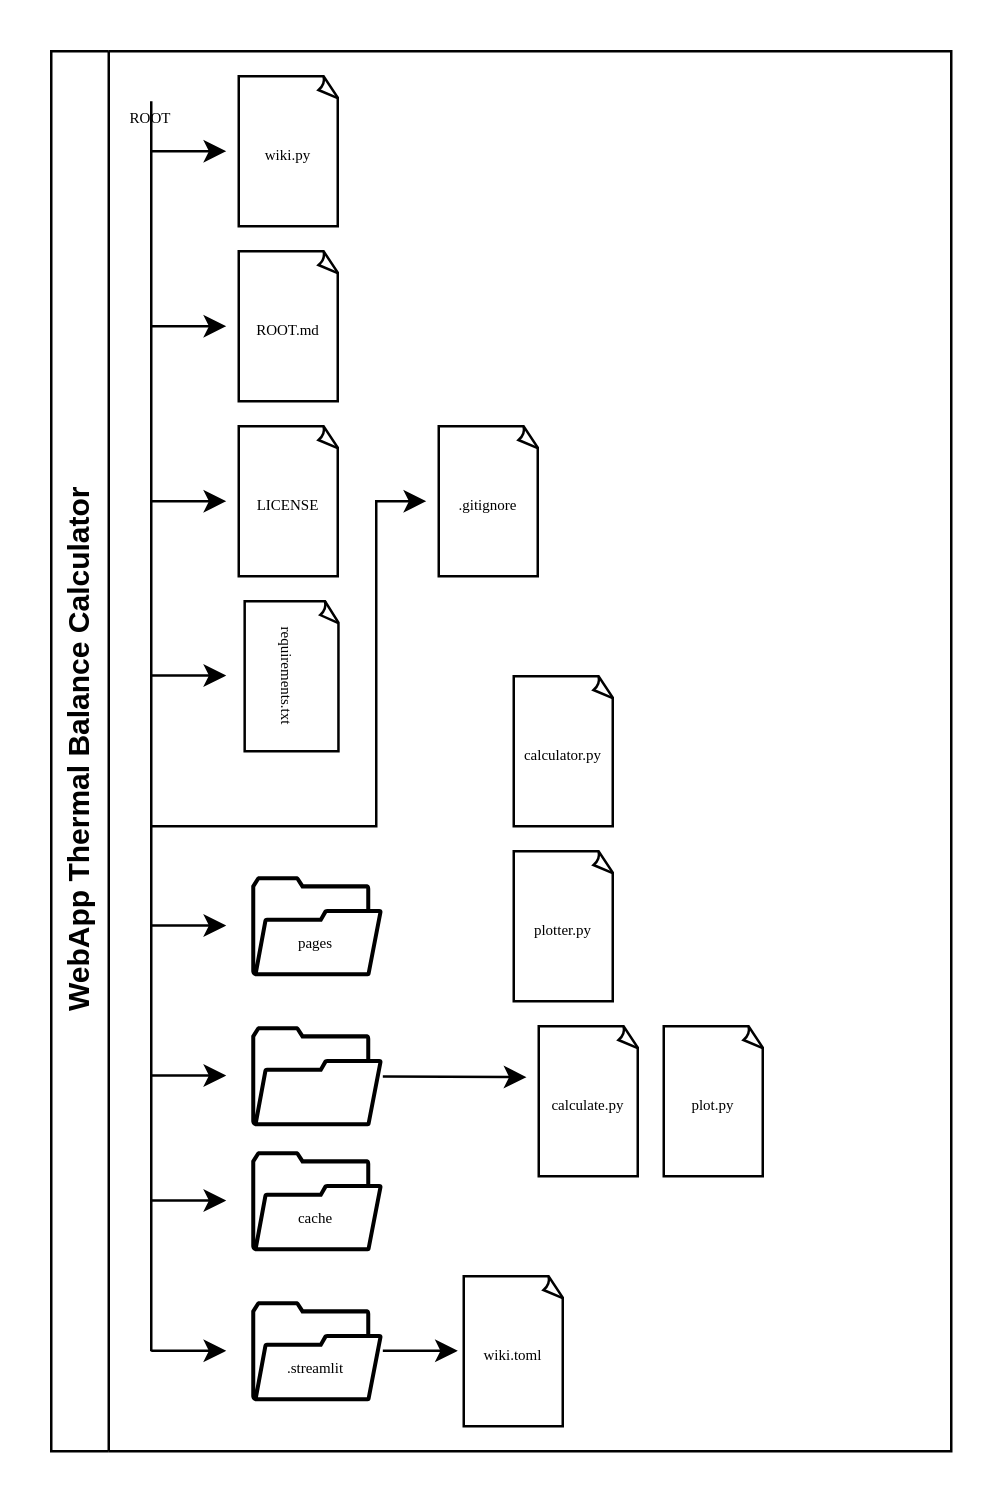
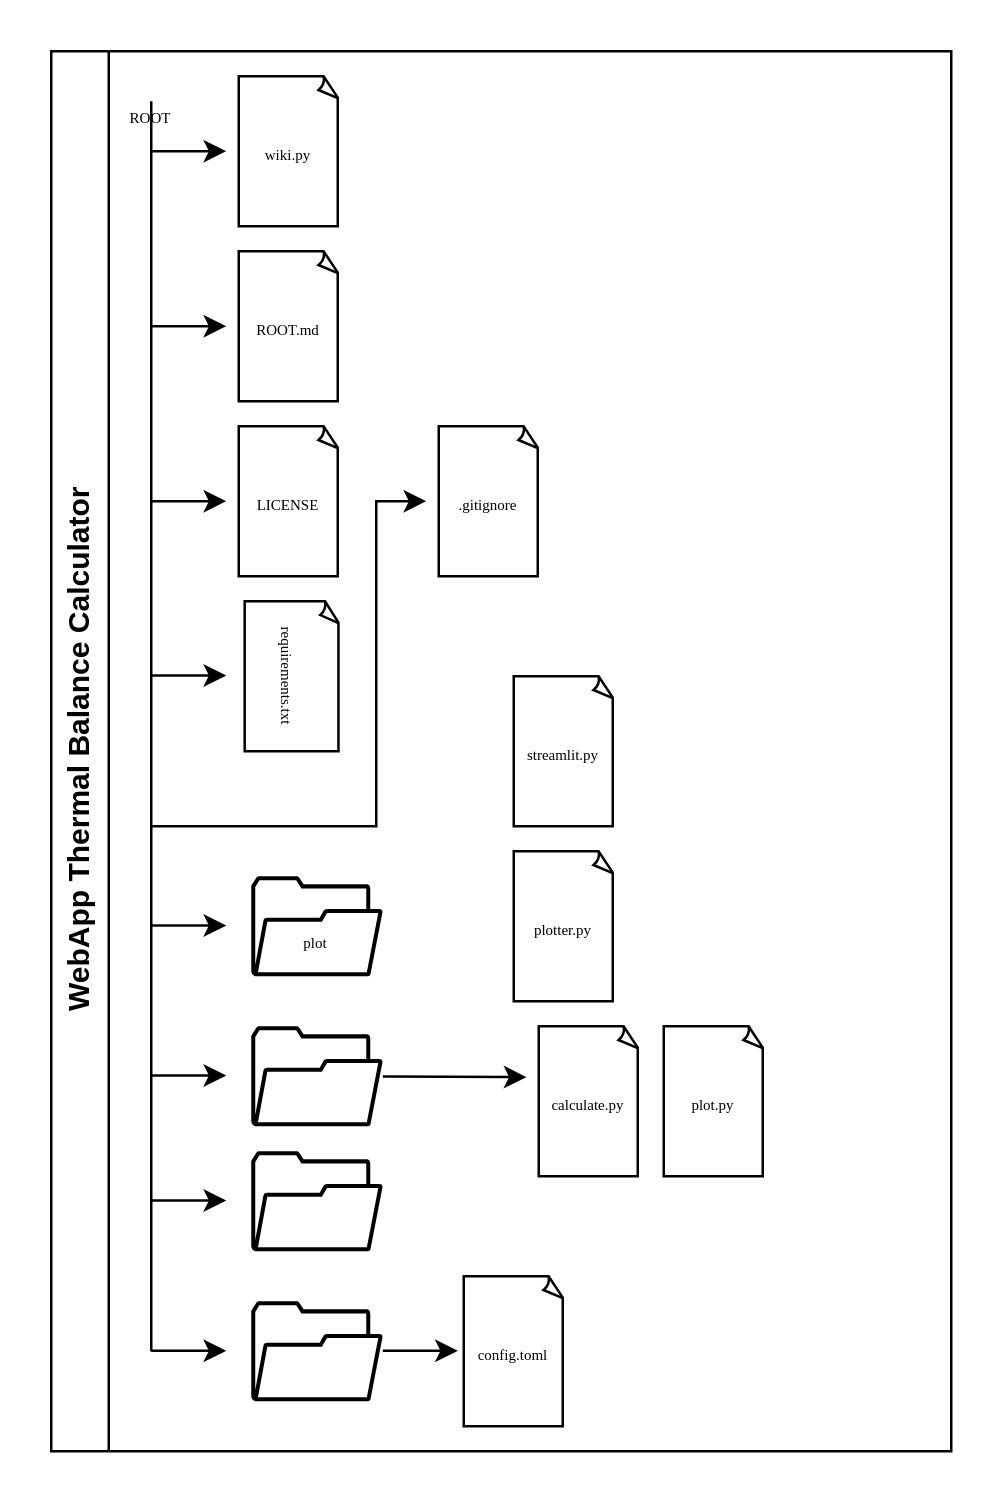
(564, 751) -> (564, 751)
(316, 939) -> (316, 939)
(317, 1214) -> none
(514, 1351) -> (514, 1351)
(317, 1364) -> none
